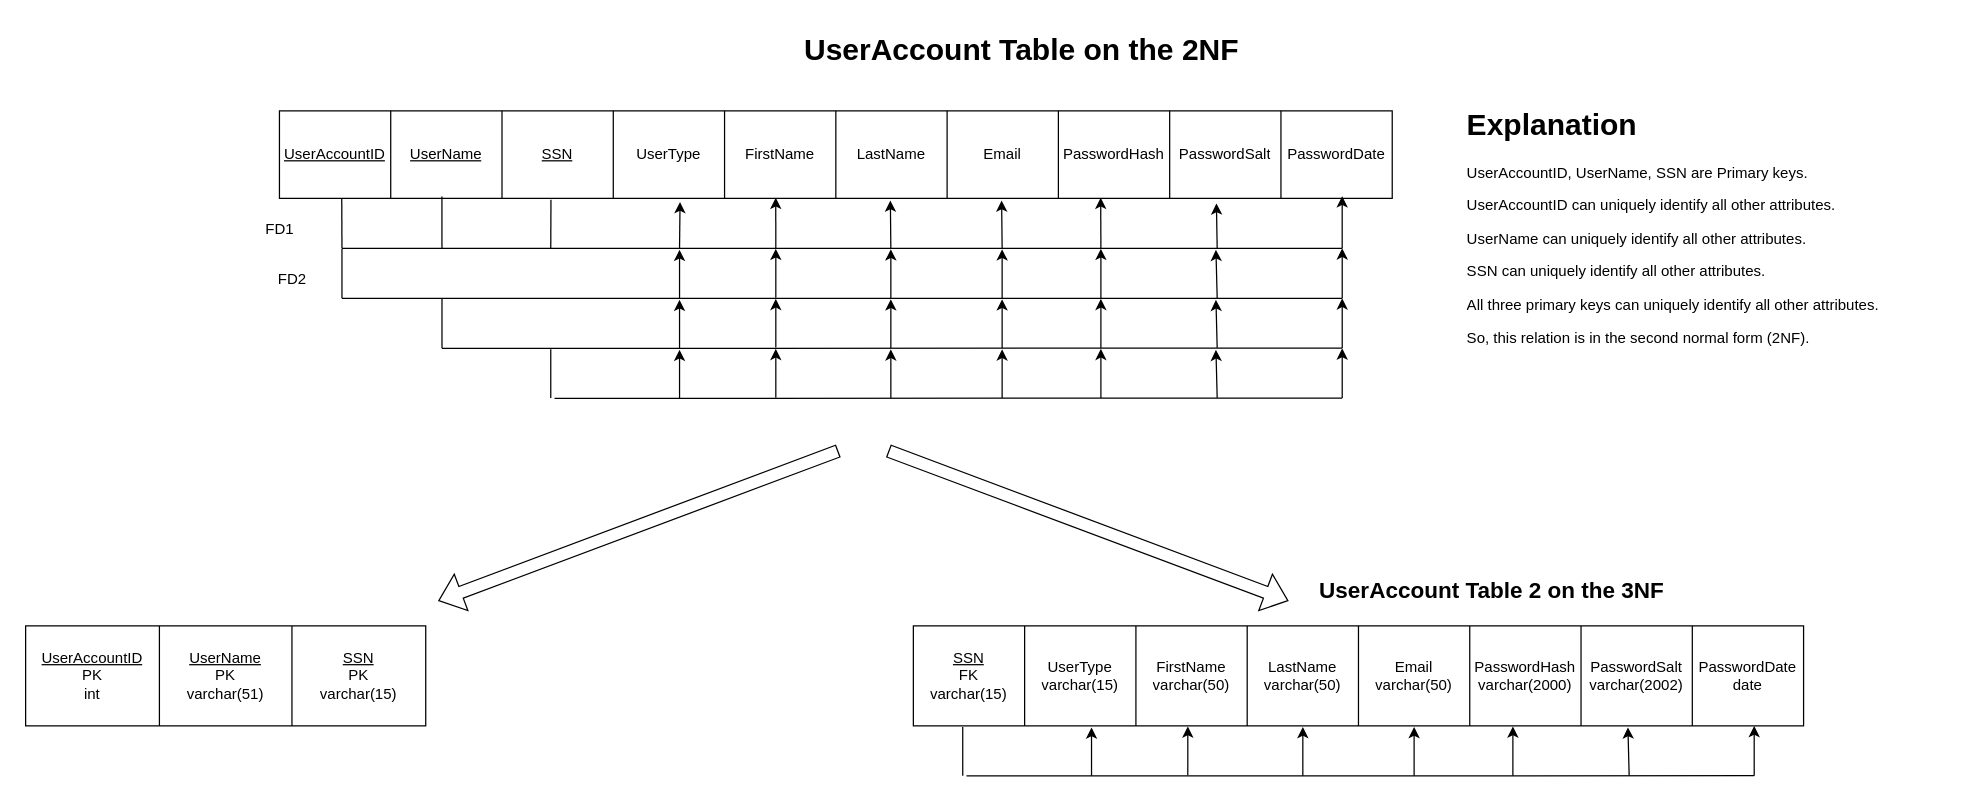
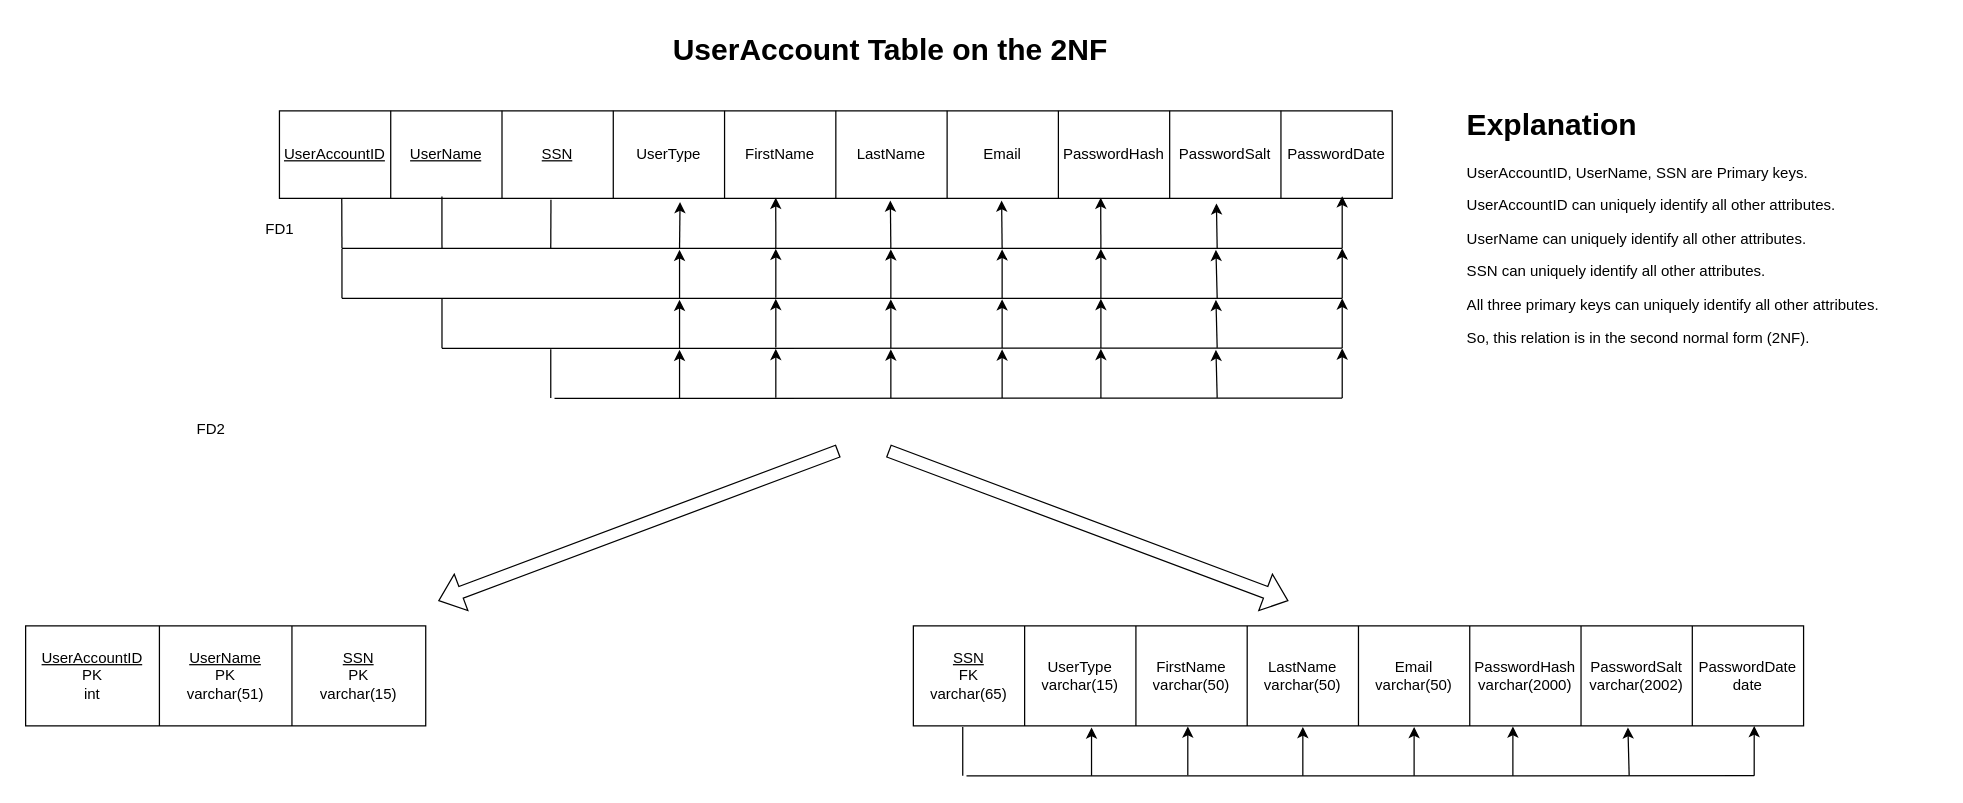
(1023, 51) -> (892, 51)
(292, 279) -> (211, 429)
(1495, 588) -> none
(969, 676) -> (969, 676)
